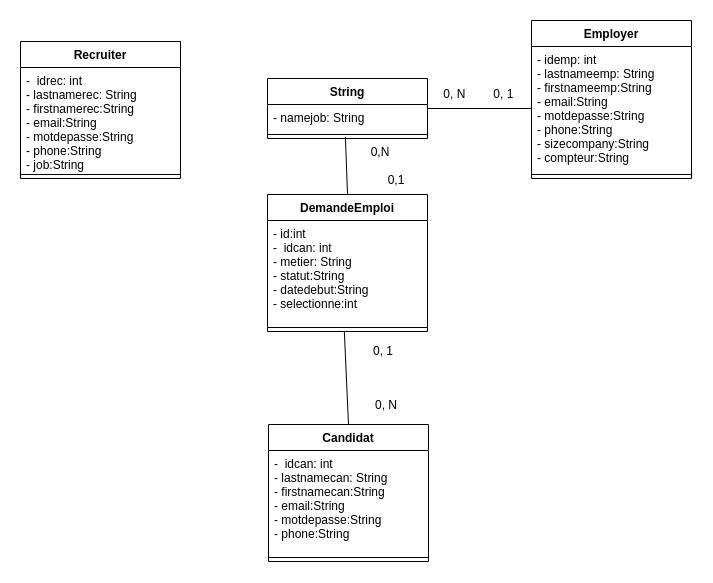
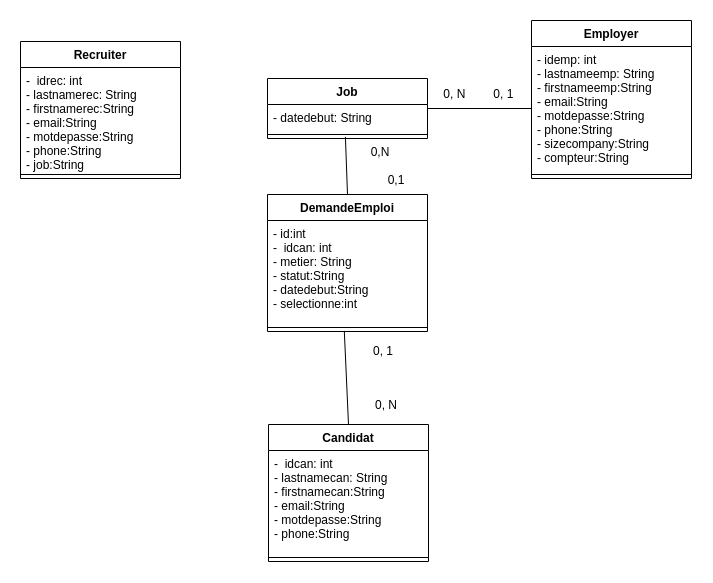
(347, 92) -> (347, 92)
(324, 118) -> (331, 118)
